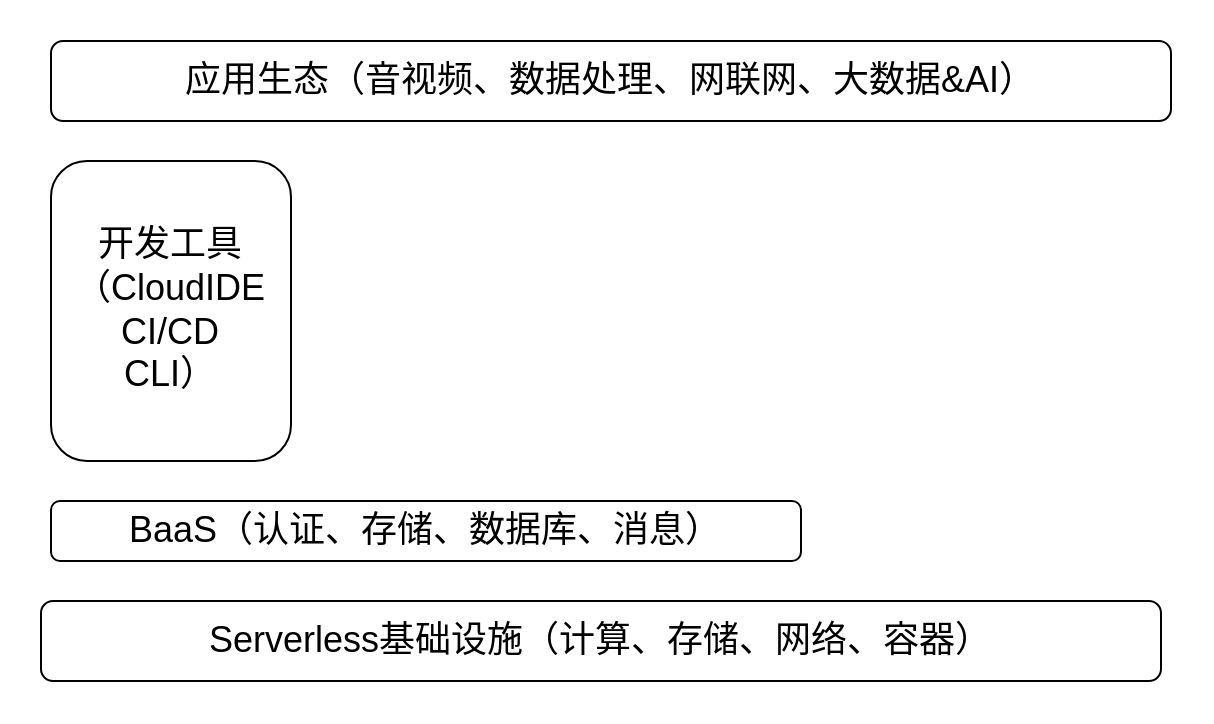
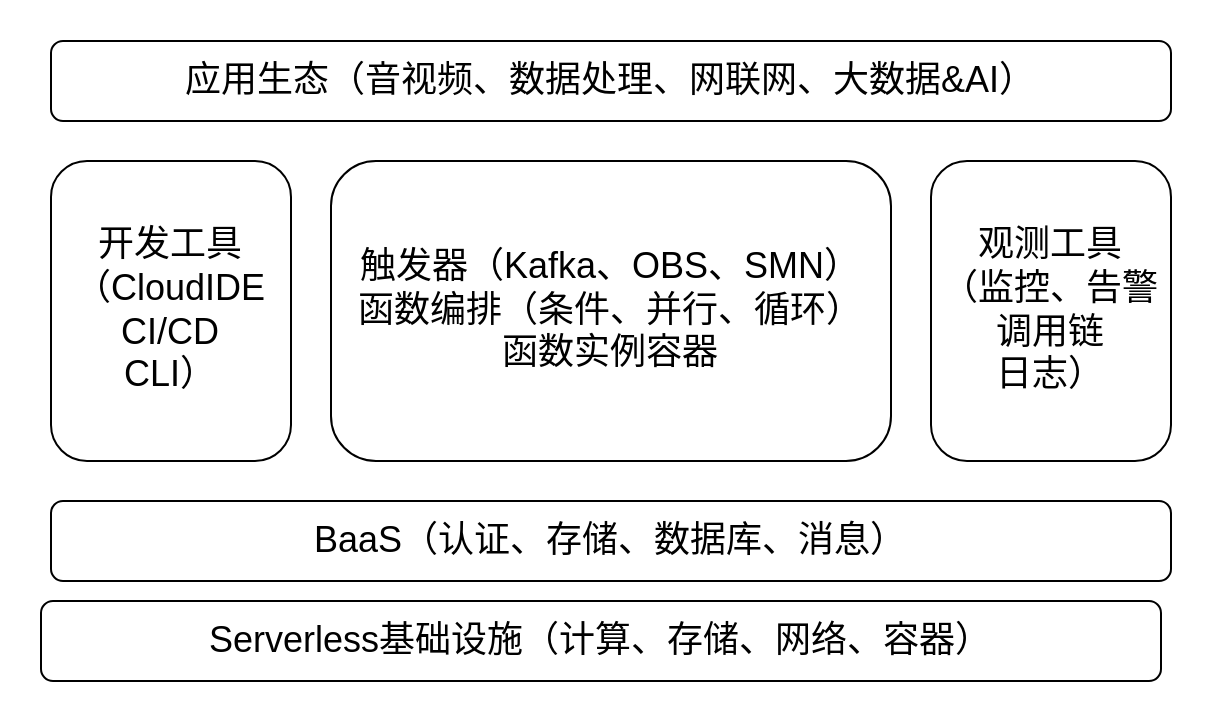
none -> (611, 311)
none -> (1051, 311)
(426, 531) -> (611, 541)
